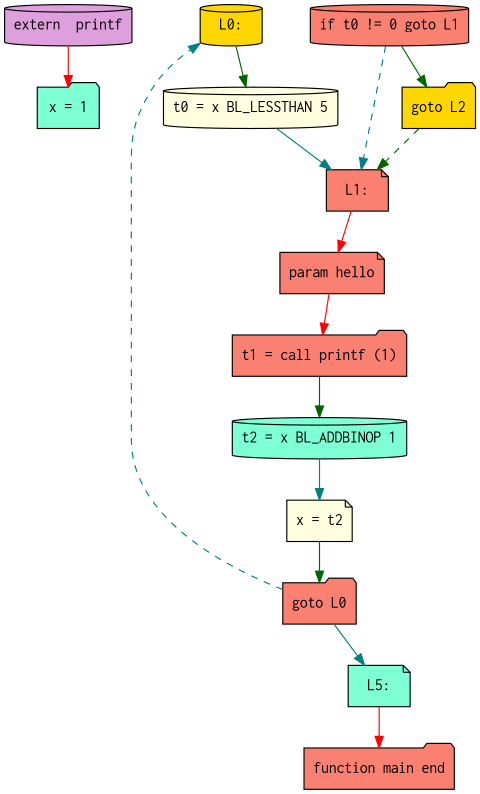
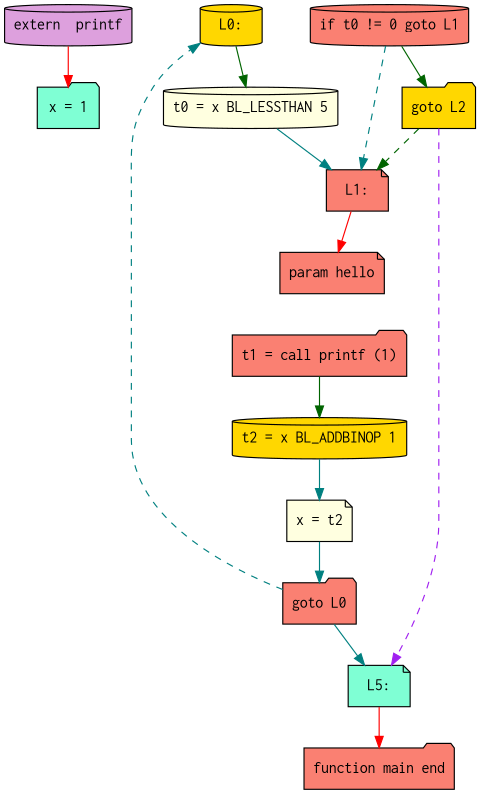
(327, 309) -> none
none -> (439, 396)
(320, 438) -> (320, 438)
(320, 557) -> (320, 557)
